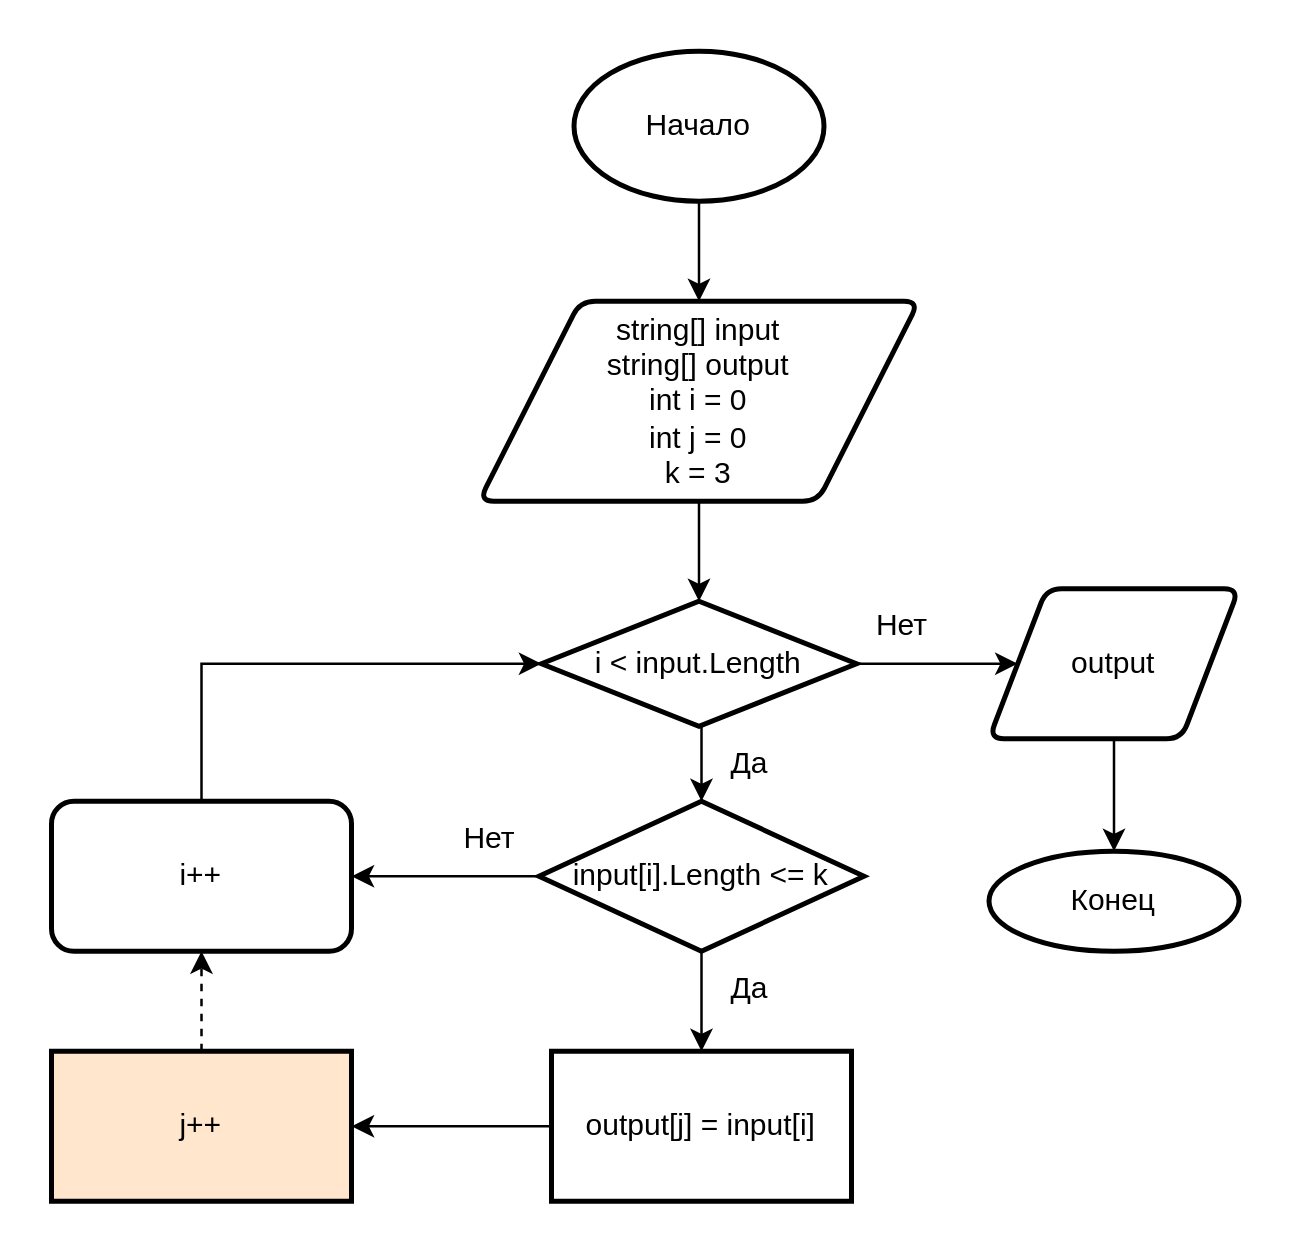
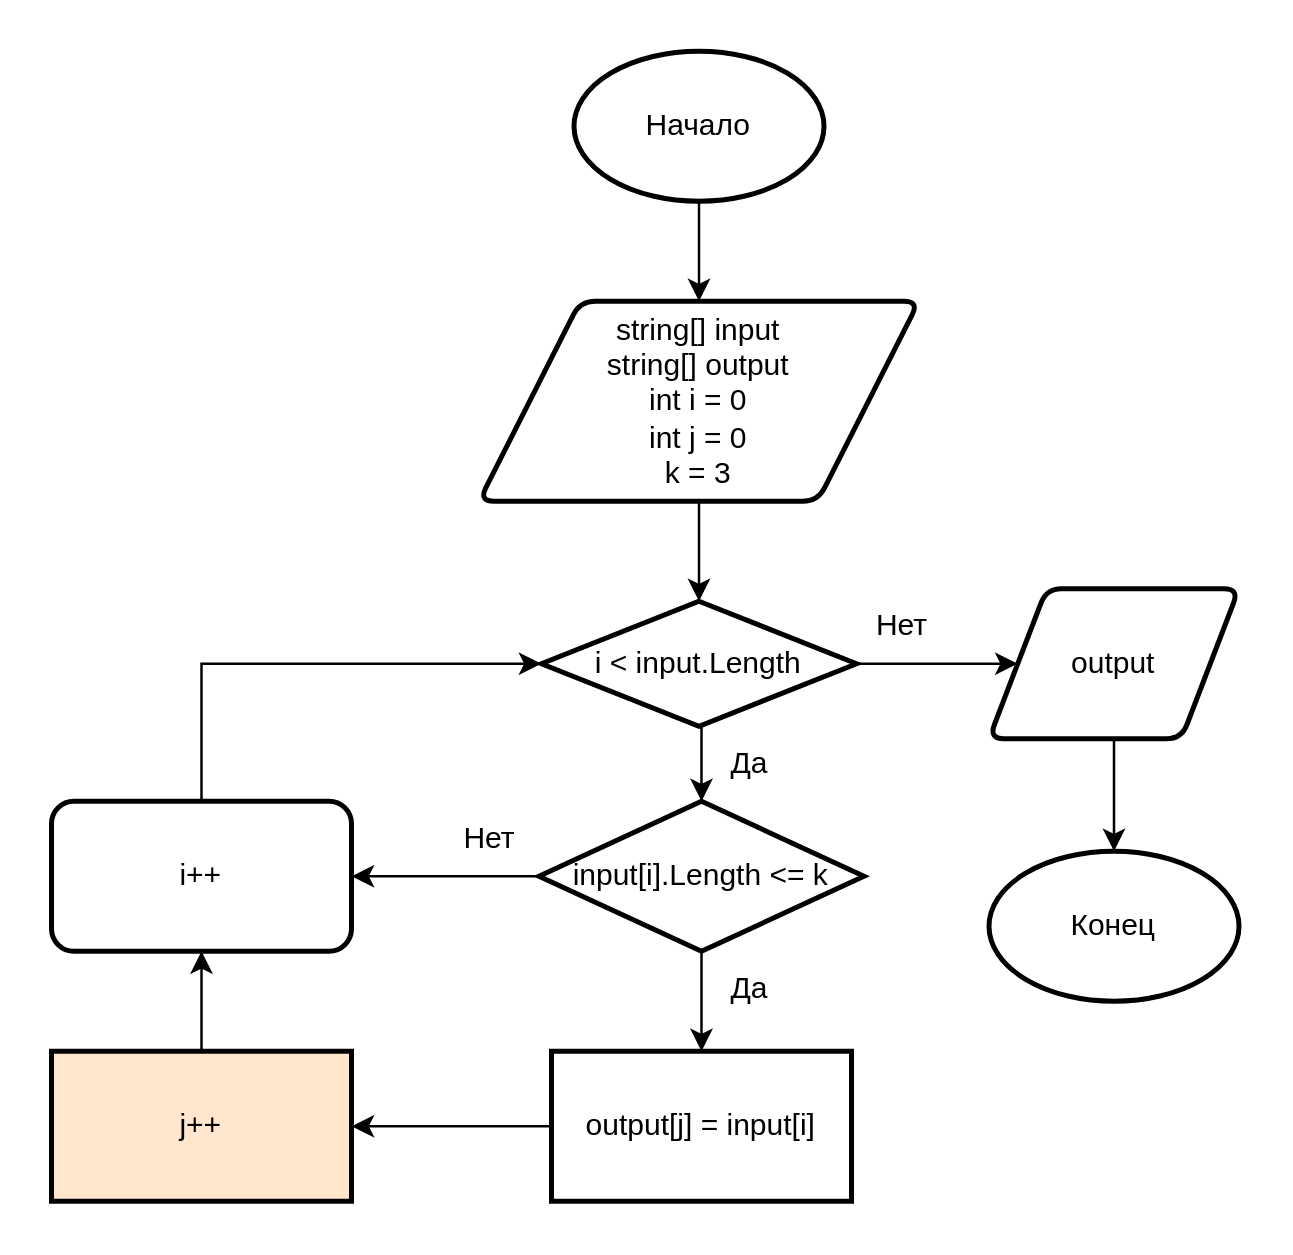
(1114, 901) -> (1114, 926)
(201, 1010) -> (201, 1010)
